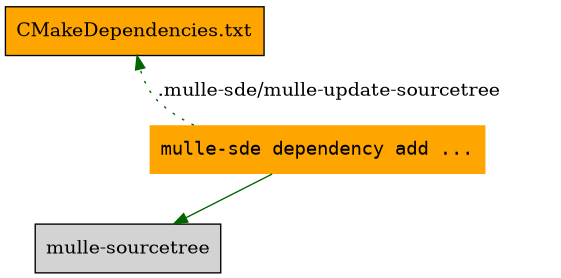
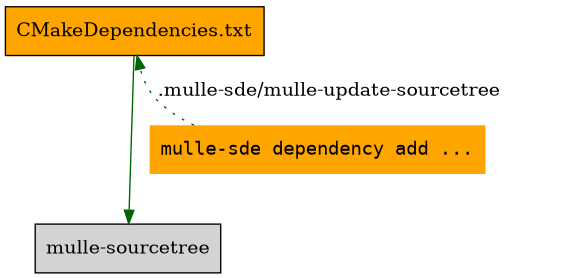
(229, 196) -> (132, 133)
